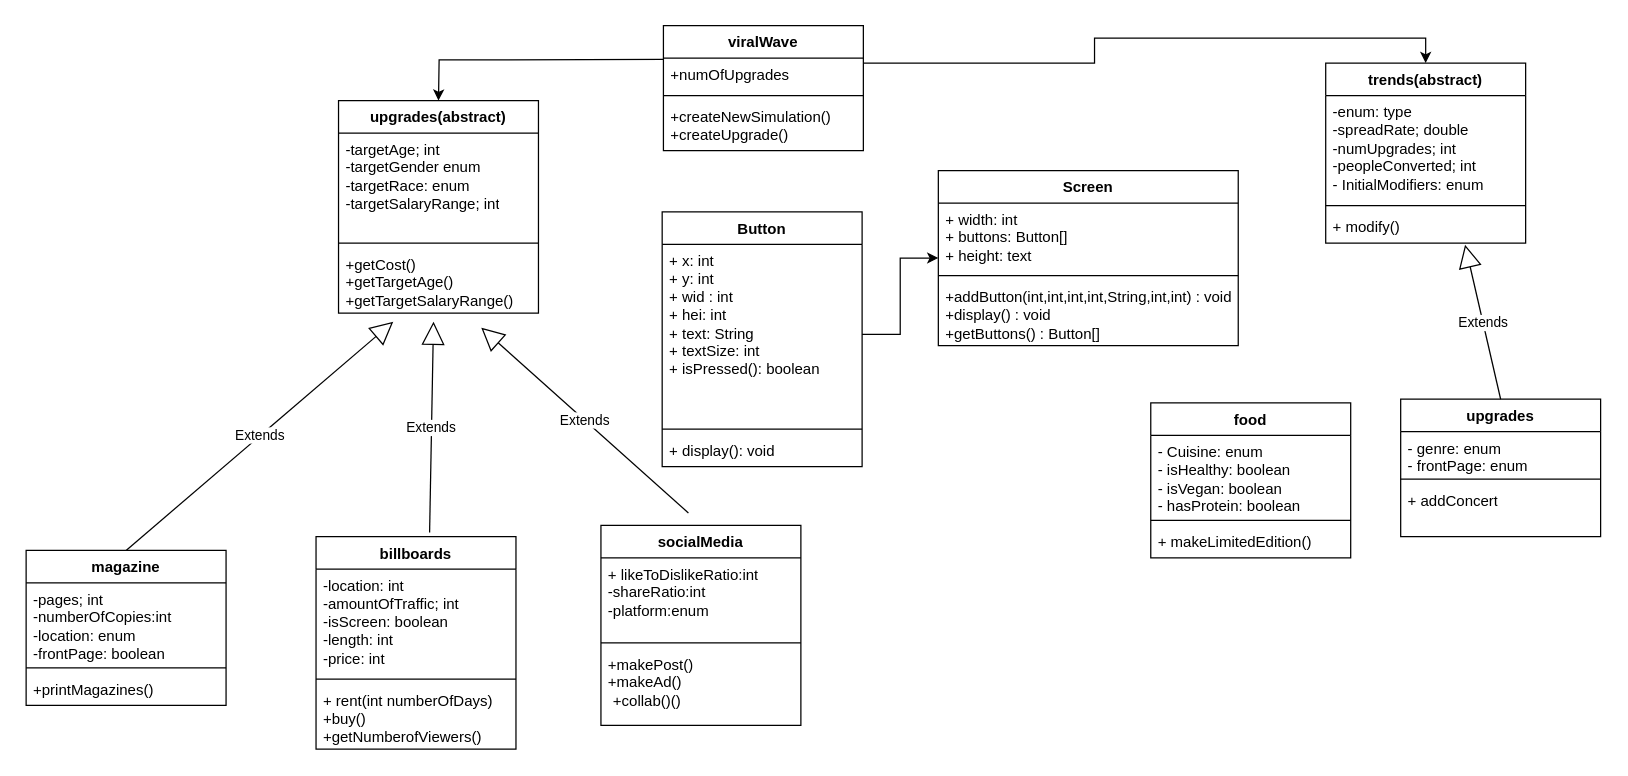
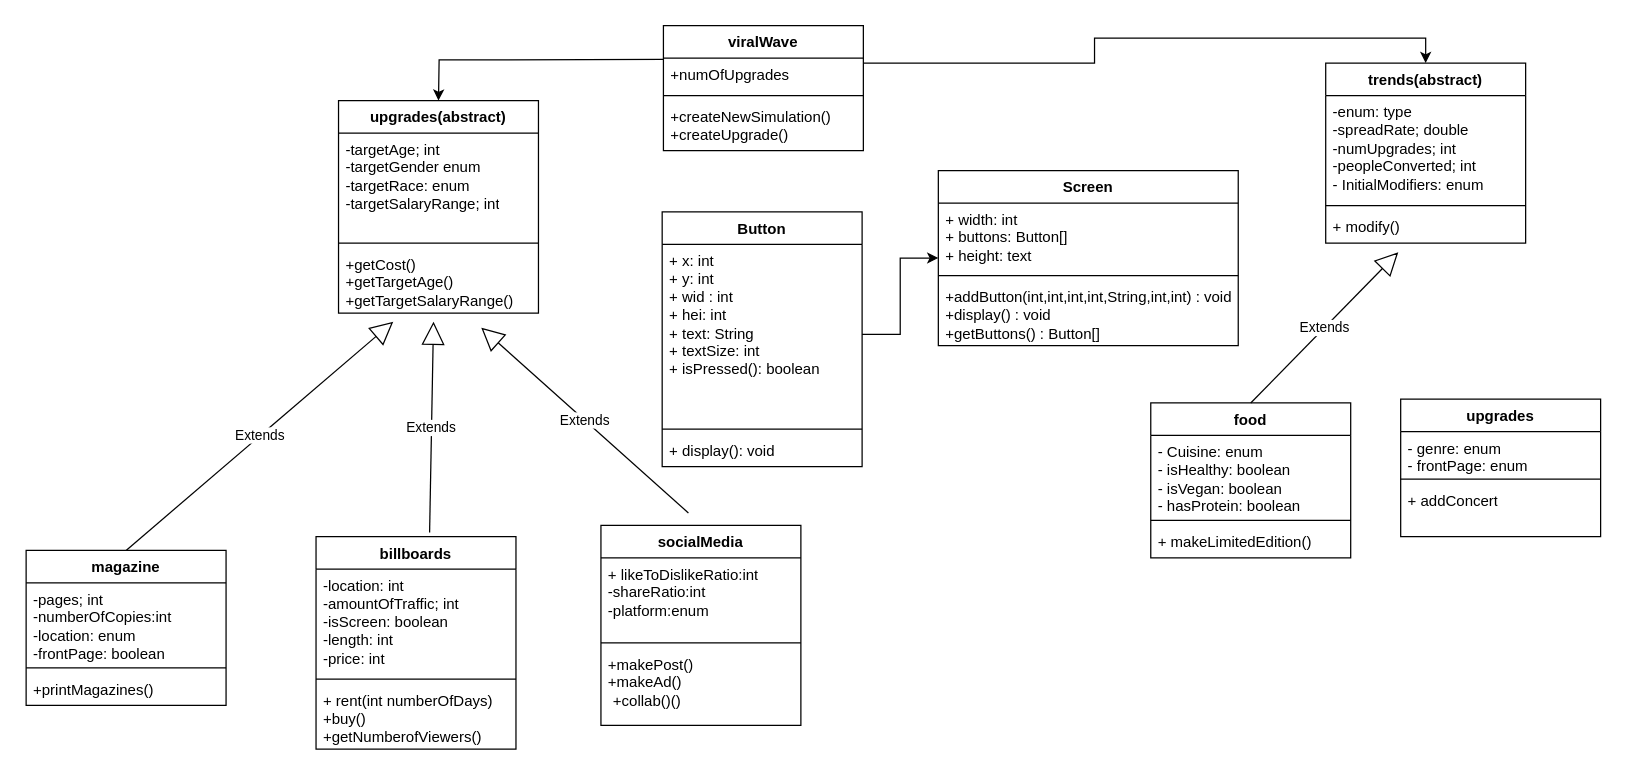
(1485, 334) -> none
none -> (1317, 336)
